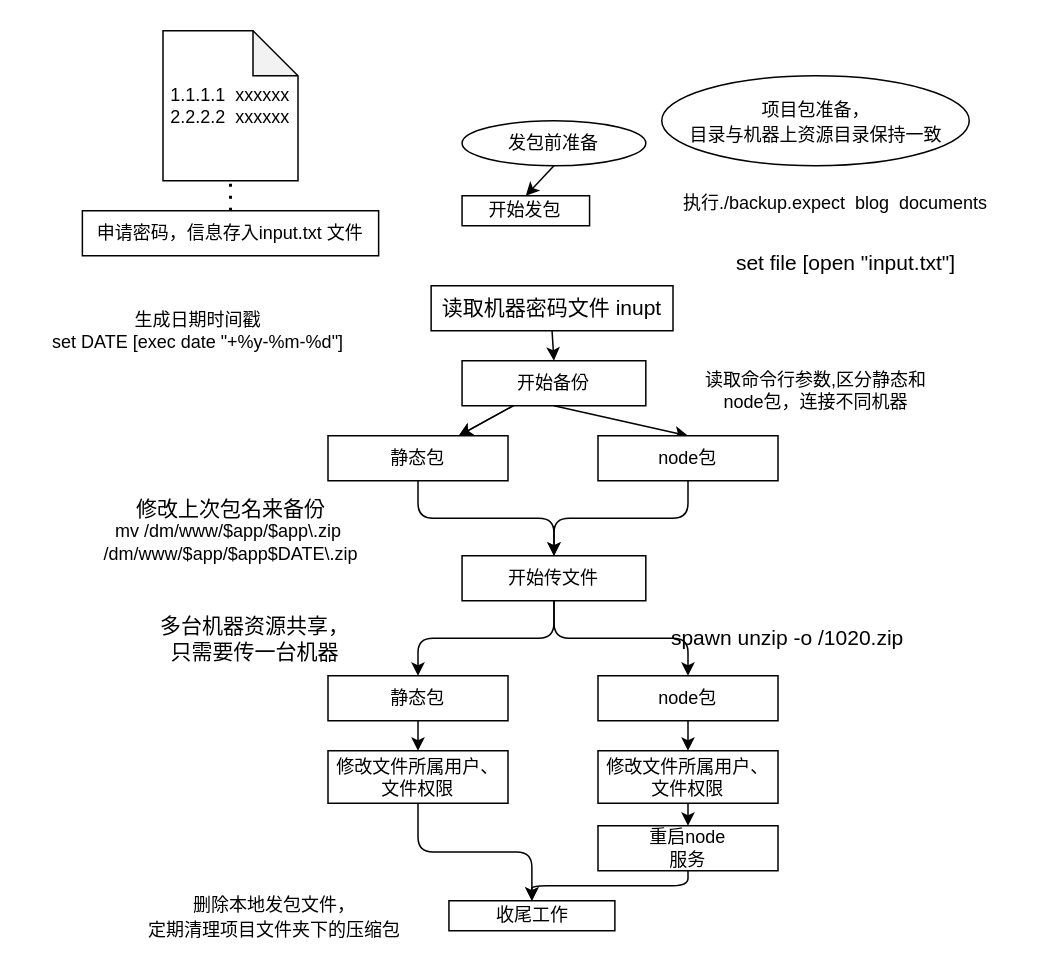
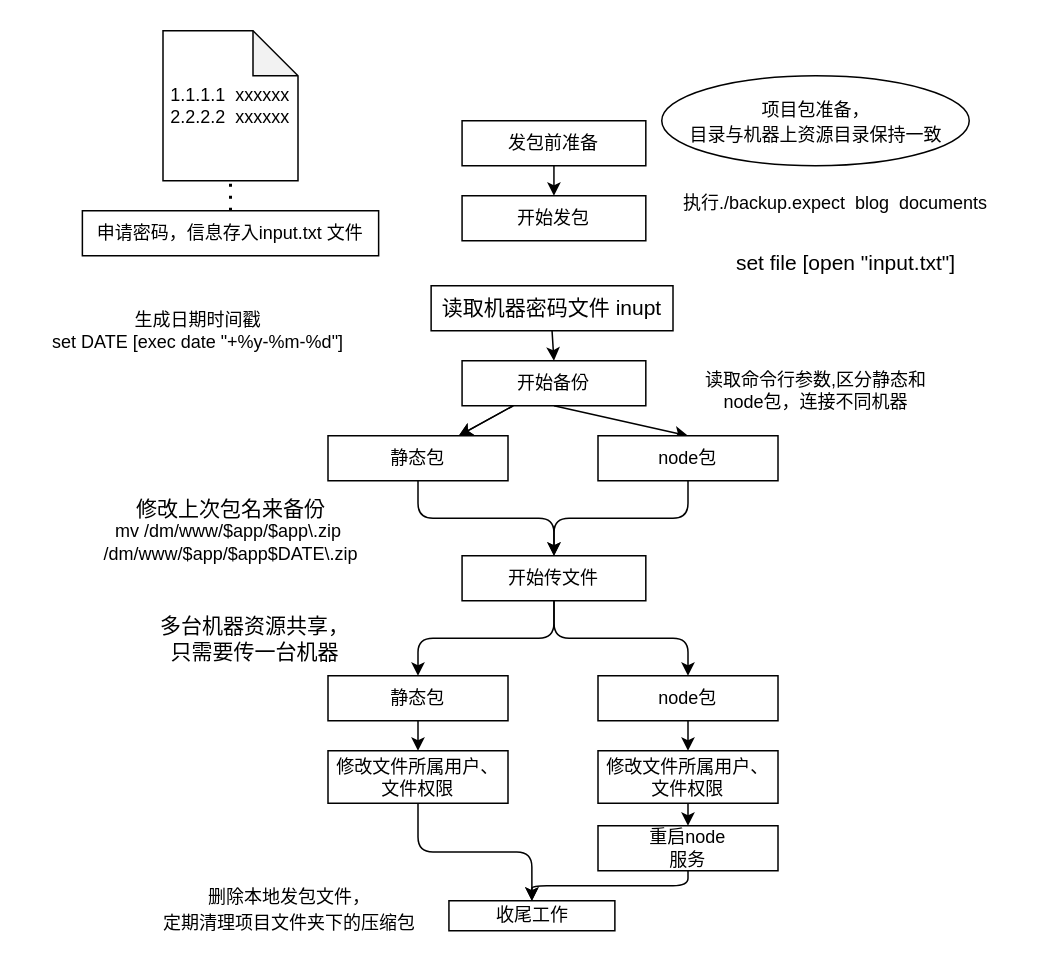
(554, 143) -> (554, 143)
(526, 211) -> (554, 218)
(790, 638) -> none
(273, 916) -> (288, 908)
